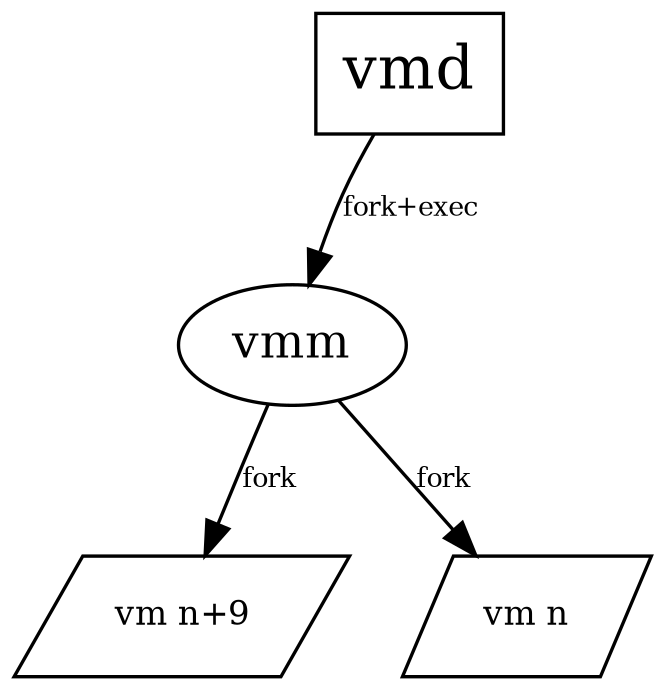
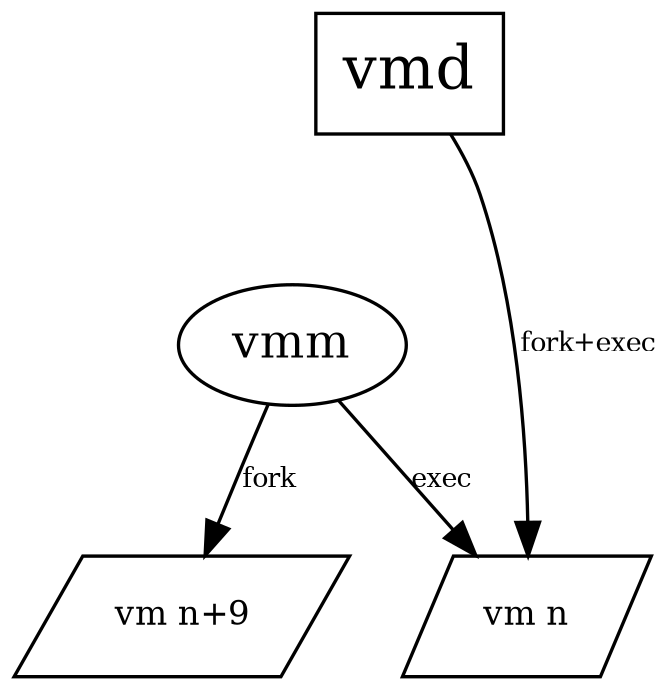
(344, 192) -> (511, 323)
(443, 481) -> (443, 481)
